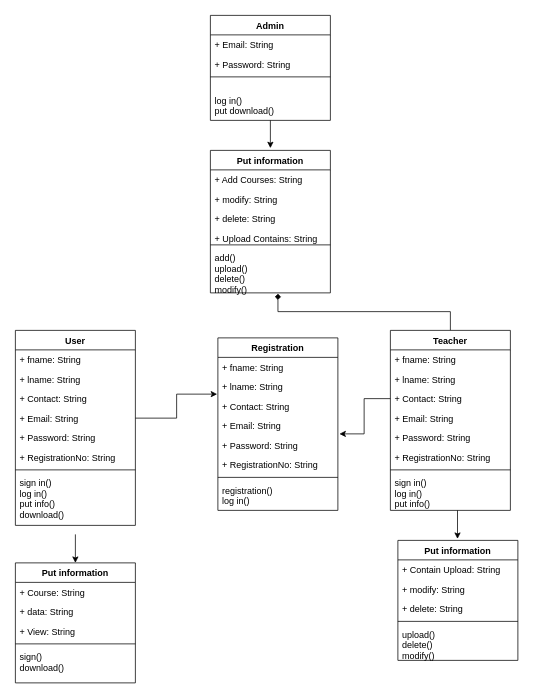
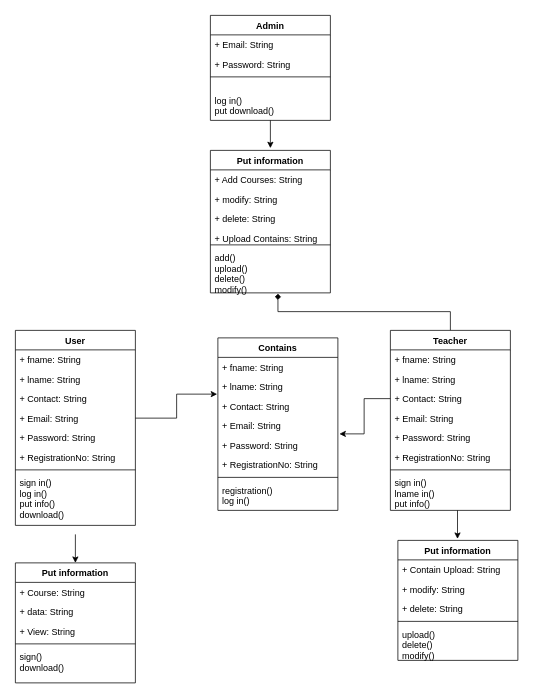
(278, 348) -> (278, 348)
(414, 483) -> (414, 483)
